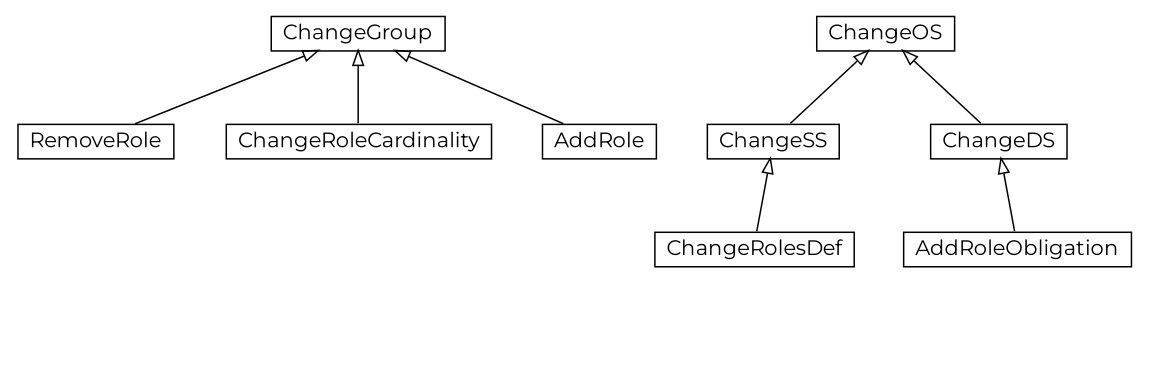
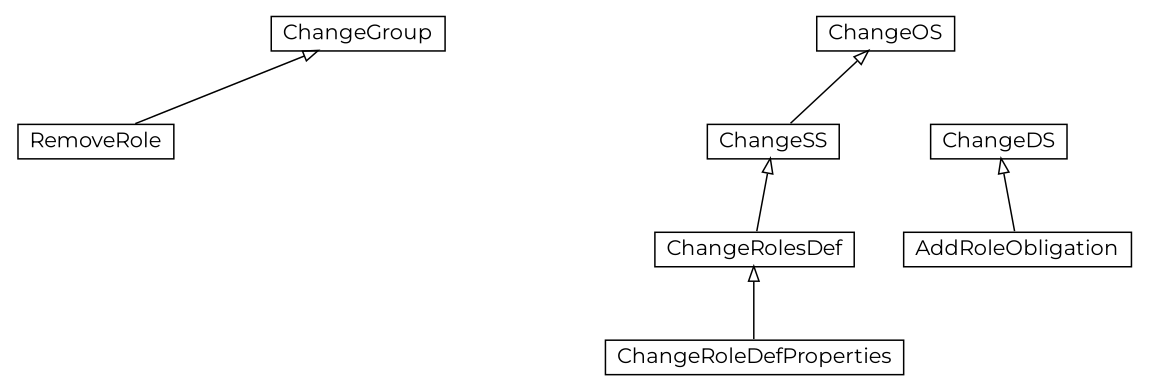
(948, 92) -> none
(358, 141) -> none
(599, 141) -> none
none -> (754, 357)
